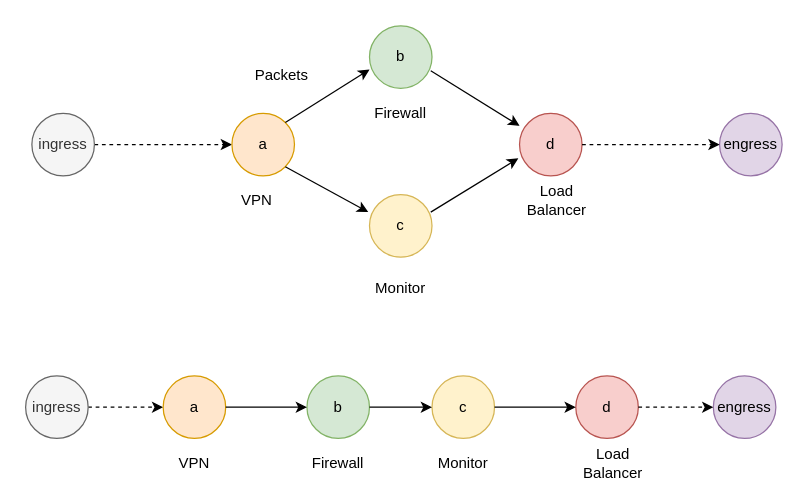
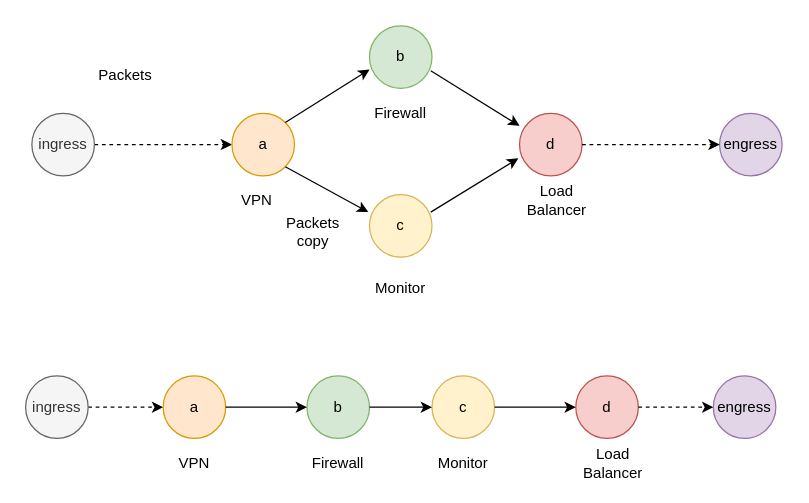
(282, 76) -> (126, 76)
none -> (313, 232)
